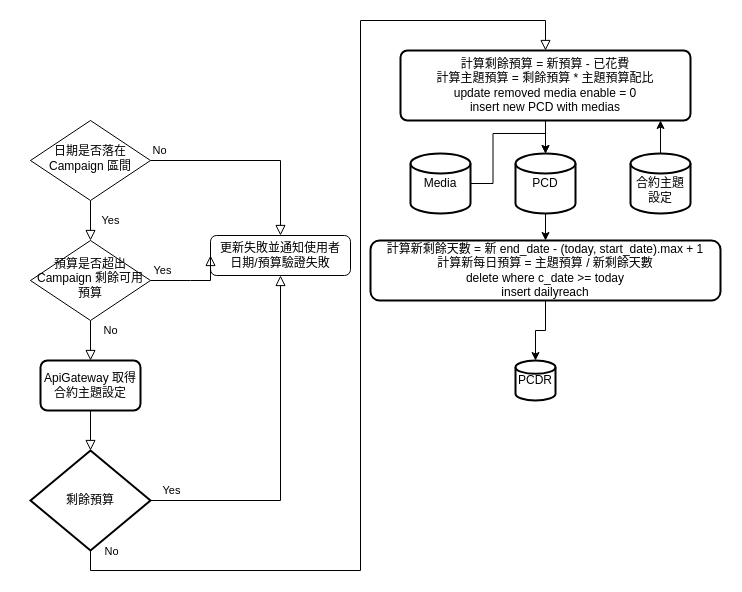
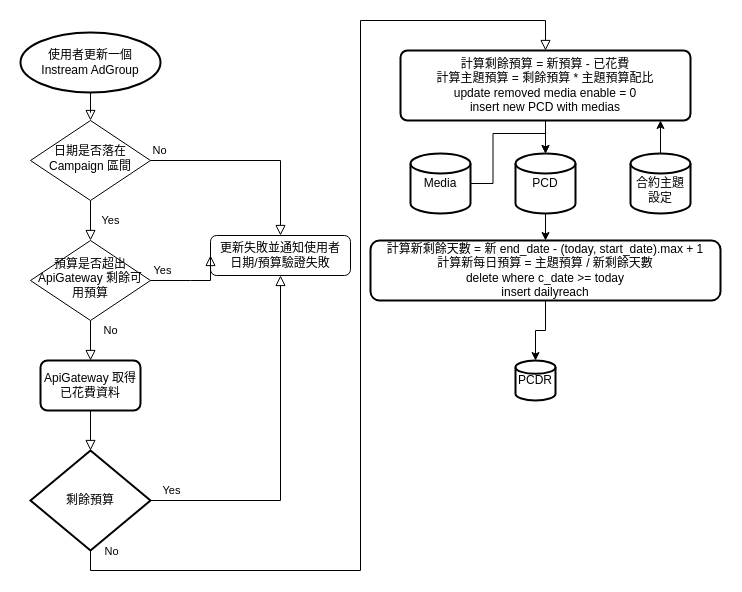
none -> (91, 63)
none -> (91, 113)
(91, 279) -> (91, 279)
(91, 386) -> (91, 386)
